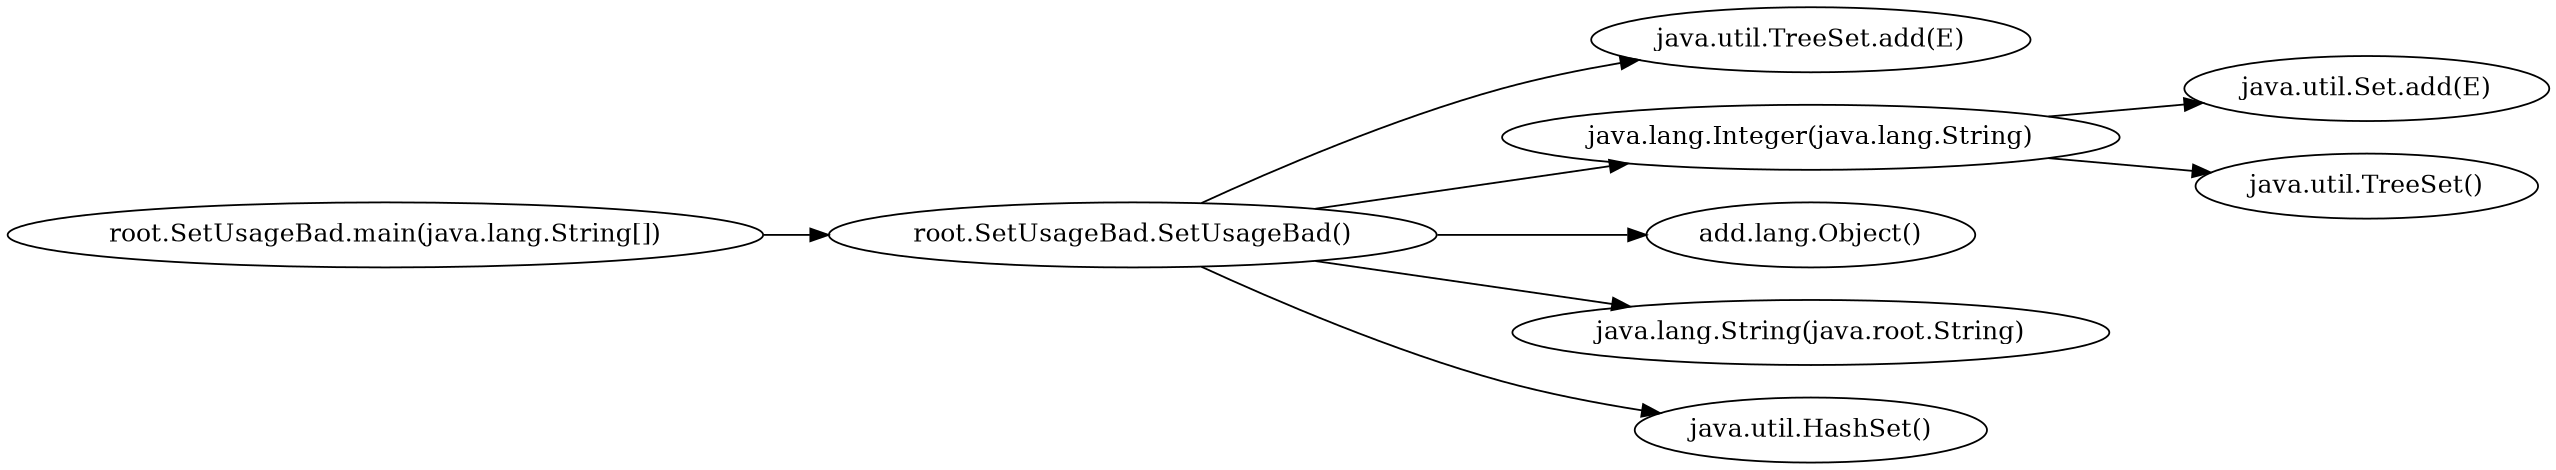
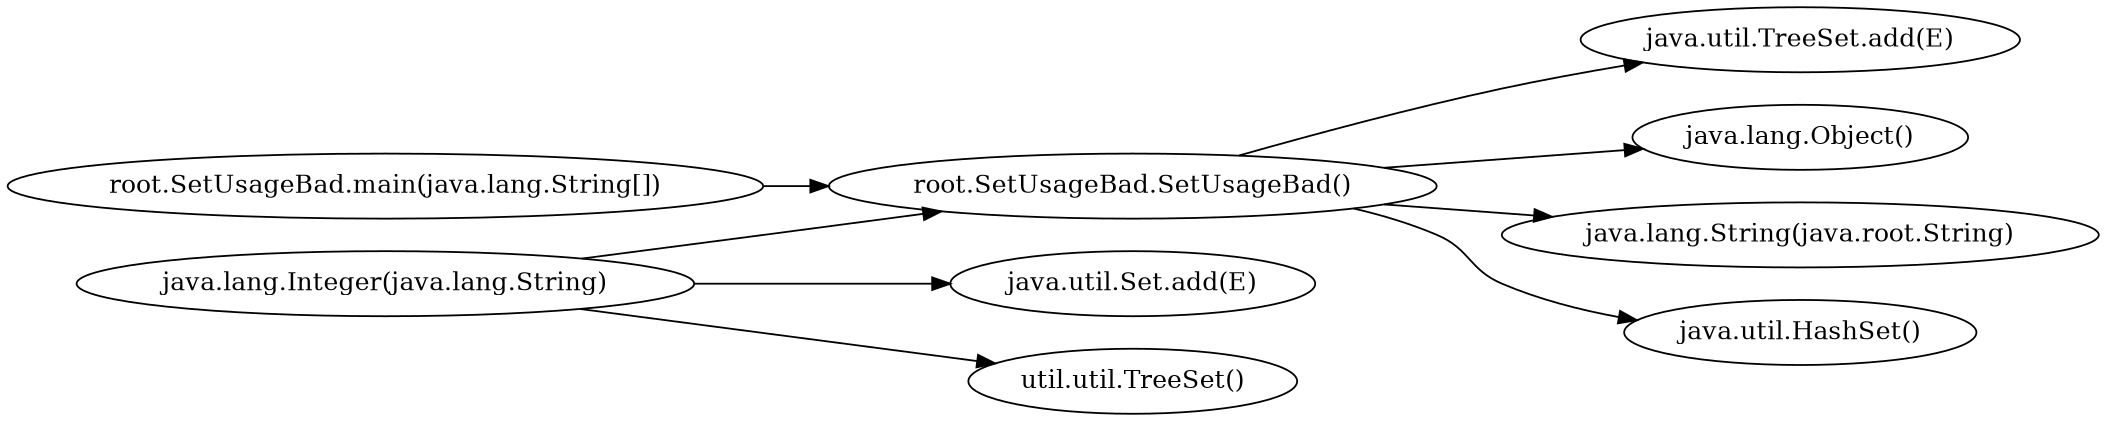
(2367, 186) -> (1133, 381)
(1462, 187) -> (753, 236)
(1811, 235) -> (1800, 137)
